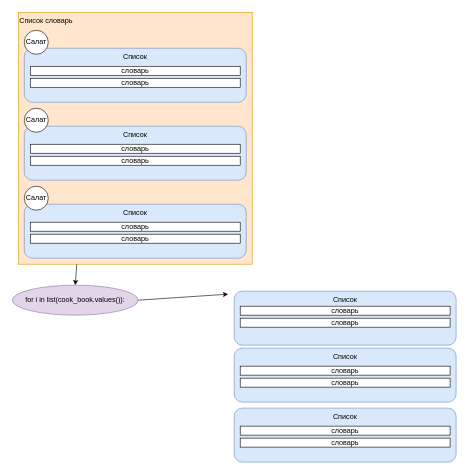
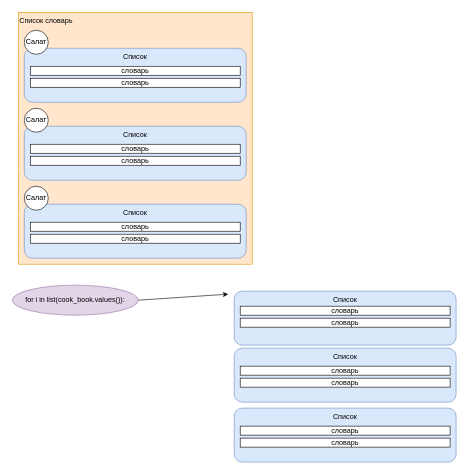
(76, 271) -> none
